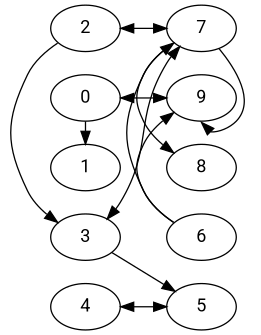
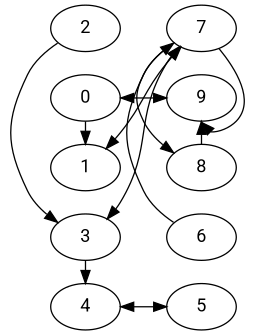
(144, 28) -> (143, 98)
(138, 174) -> (201, 139)
(138, 269) -> (85, 265)
